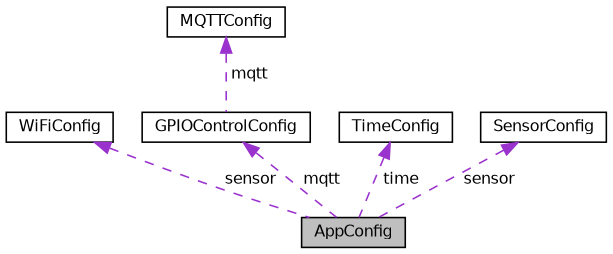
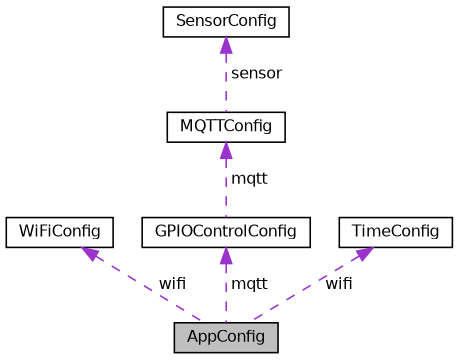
(248, 180) -> (170, 285)
(399, 180) -> (337, 285)
(441, 184) -> (226, 83)
